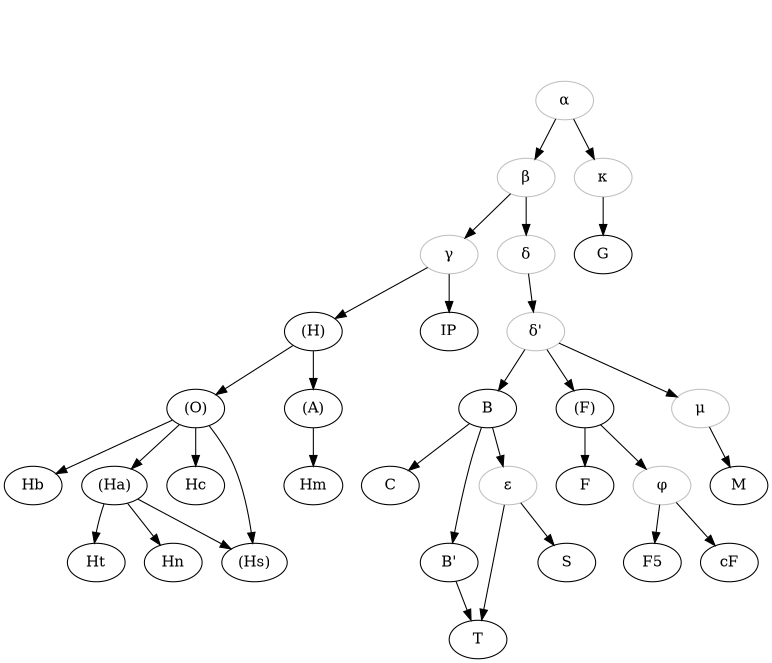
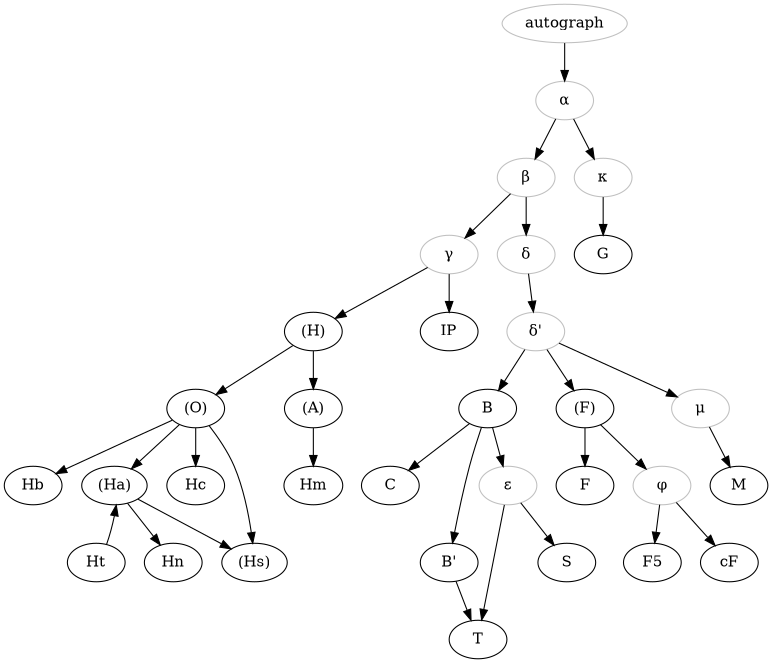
none -> (565, 24)
(100, 518) -> (111, 530)
